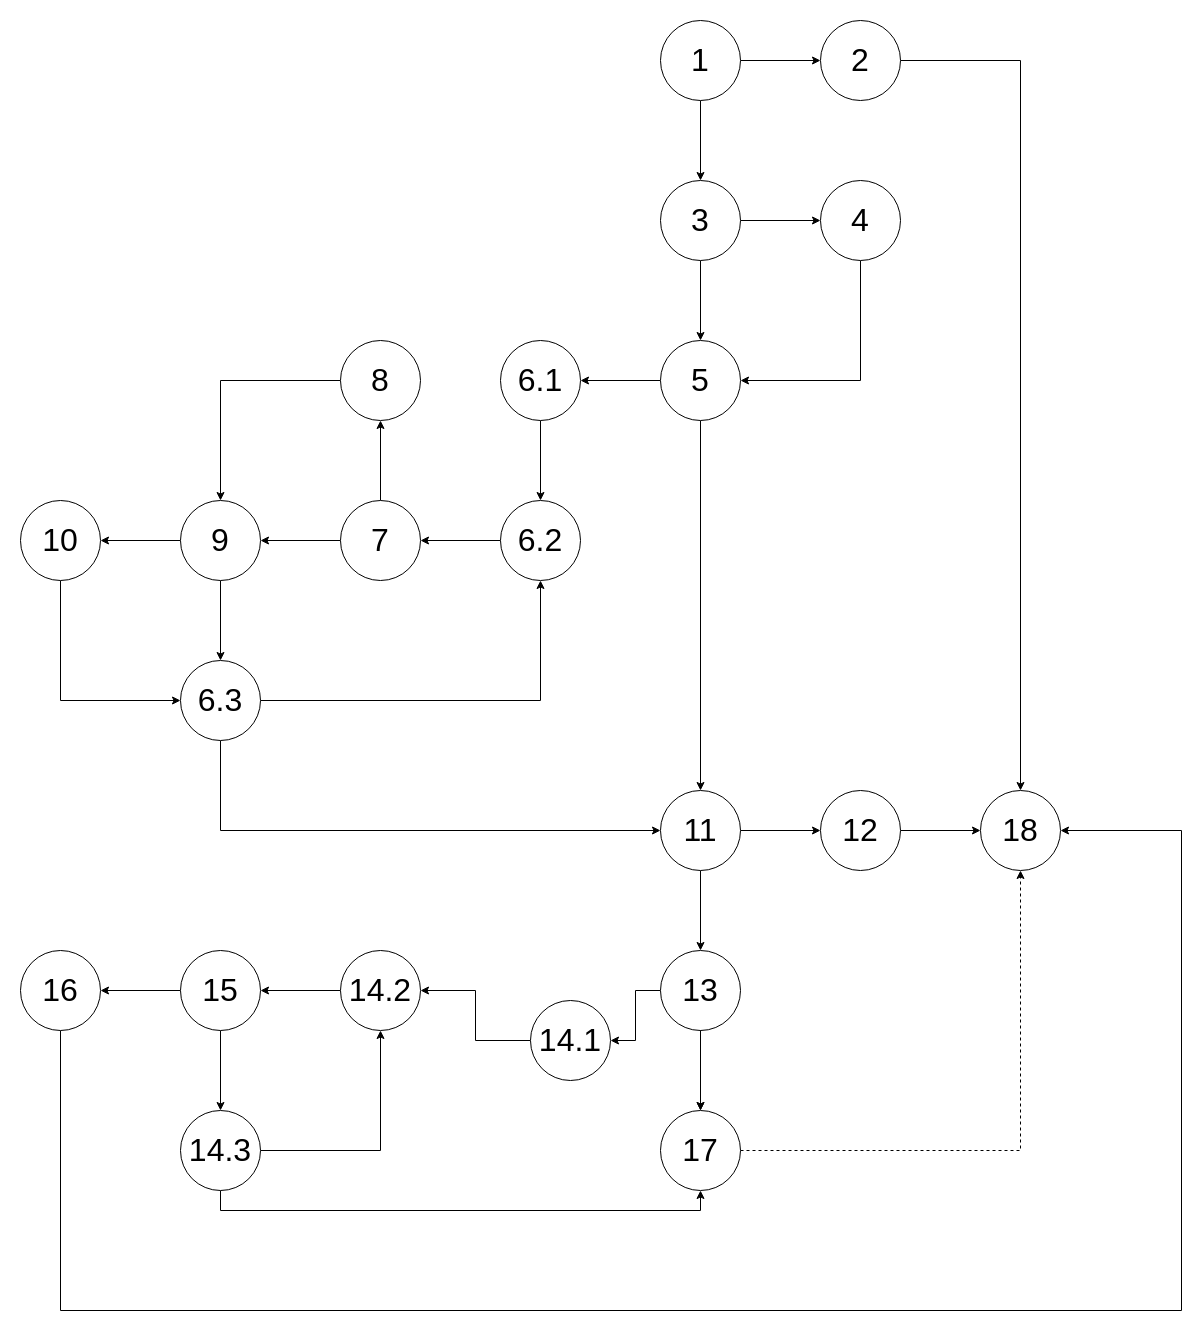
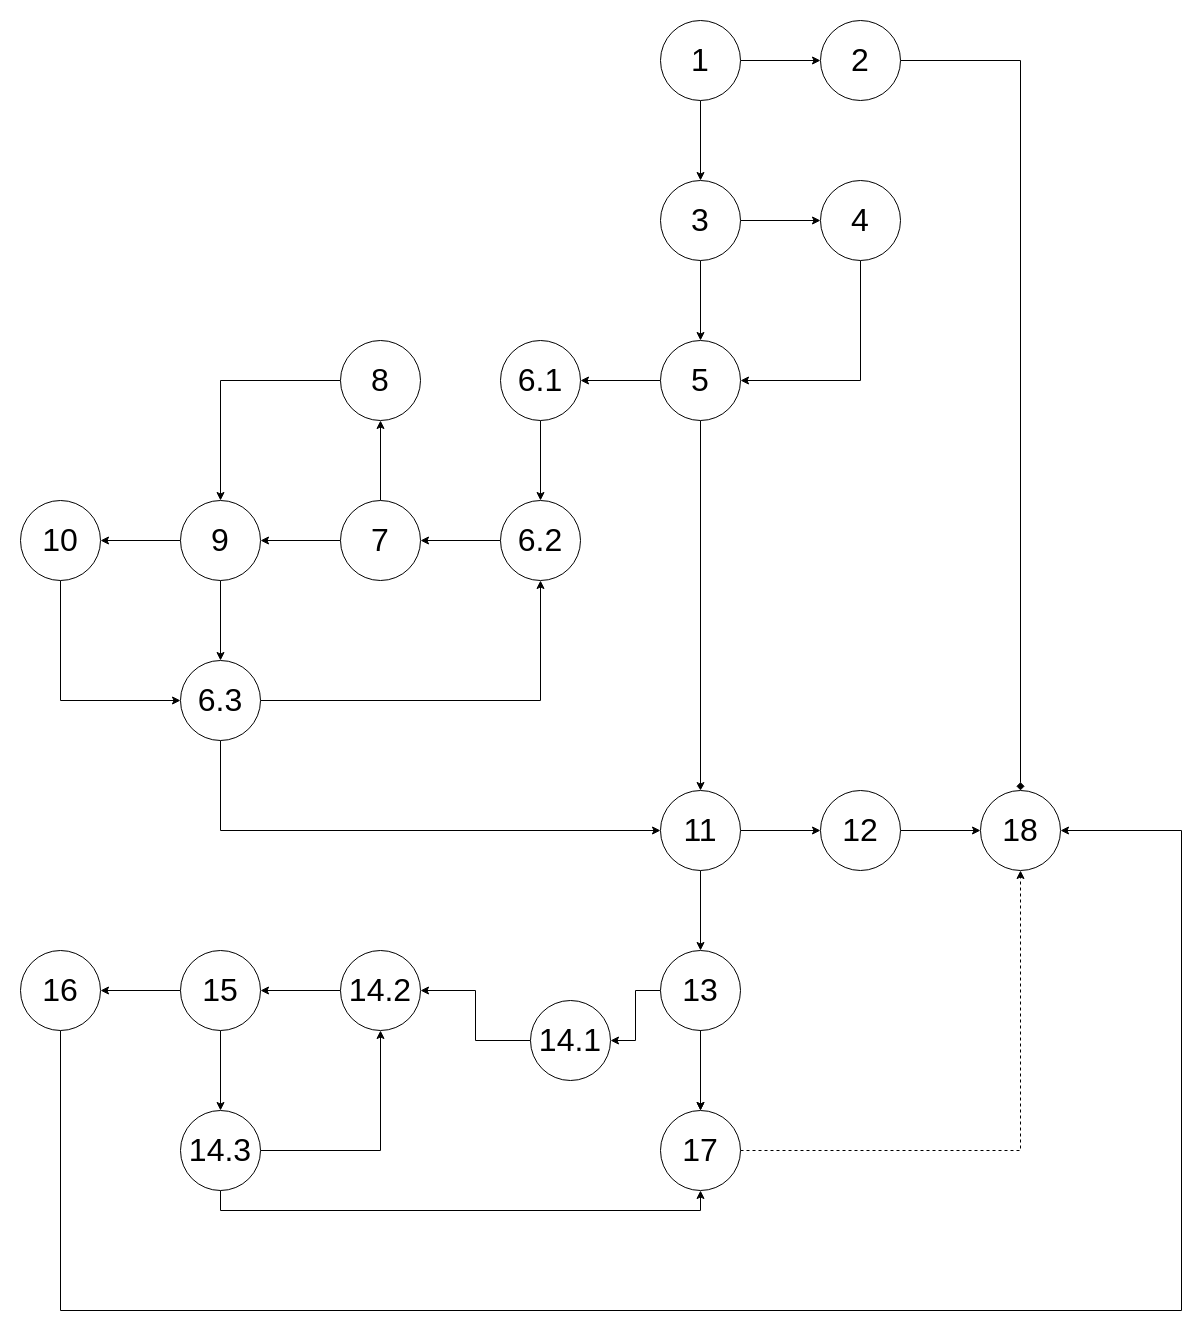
(1021, 782) -> (1021, 782)
